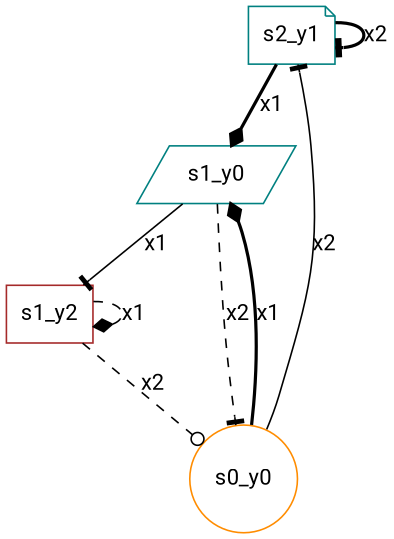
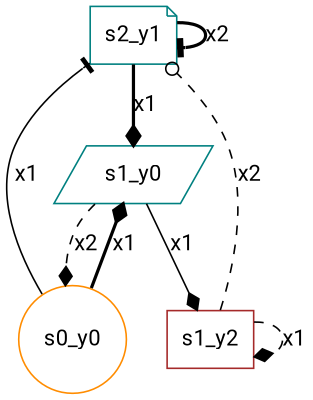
(136, 242) -> (168, 248)
(325, 244) -> (27, 175)
(223, 311) -> (74, 232)
(138, 389) -> (236, 184)
